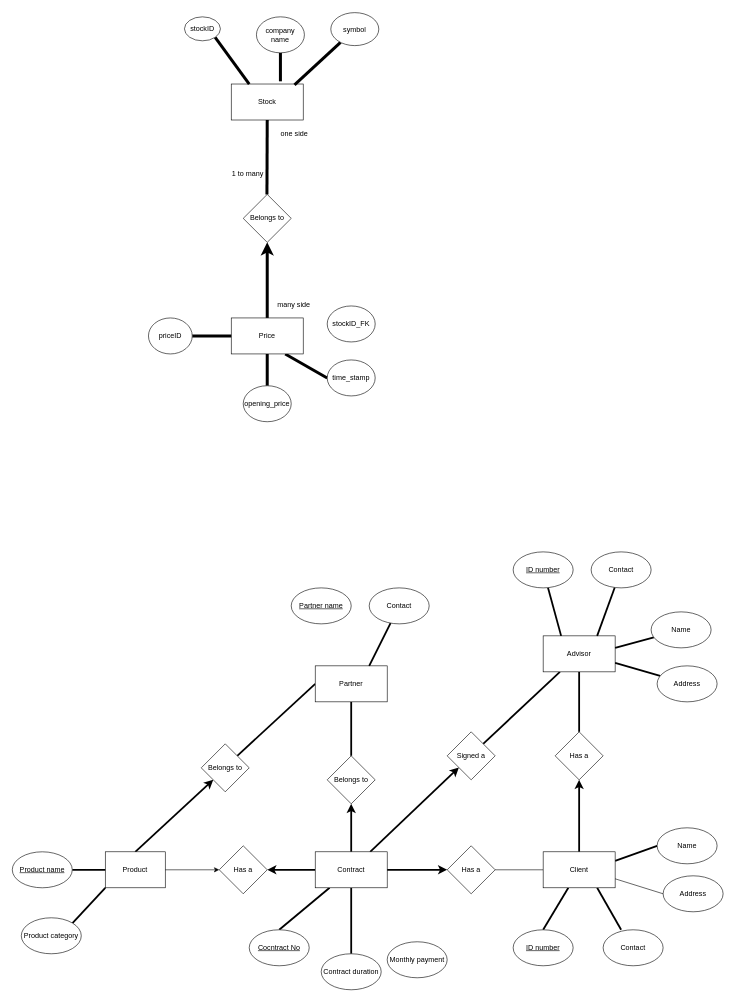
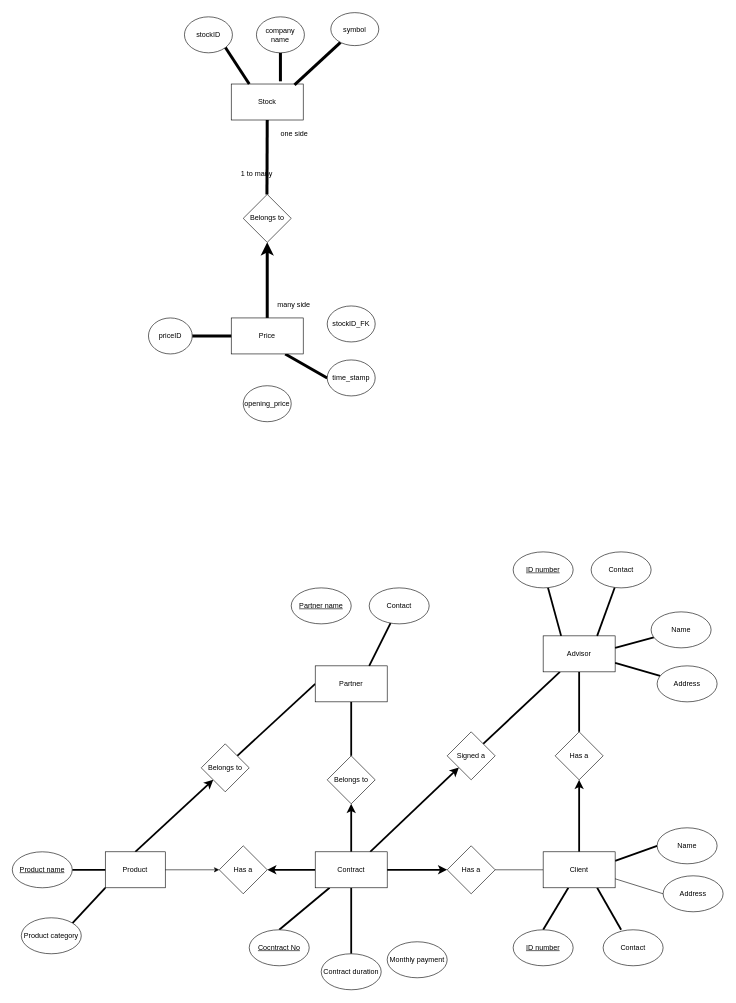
(203, 29) -> (209, 35)
(247, 174) -> (256, 174)
(267, 369) -> none
